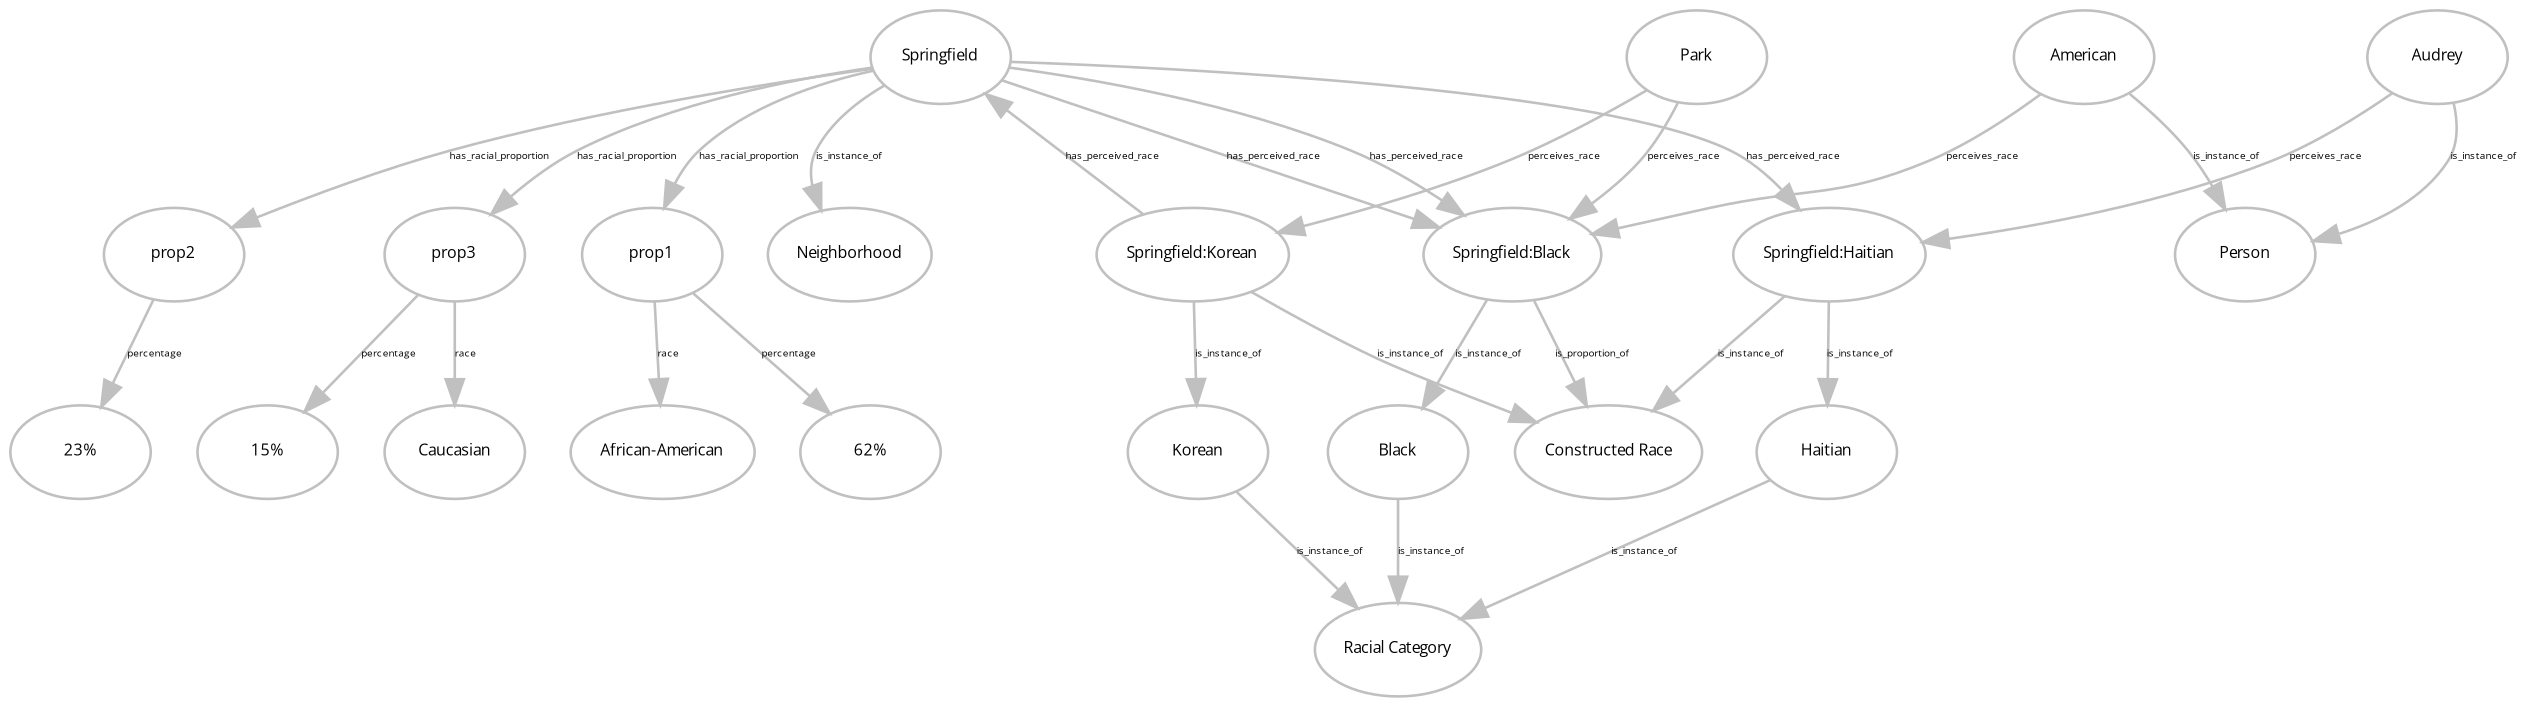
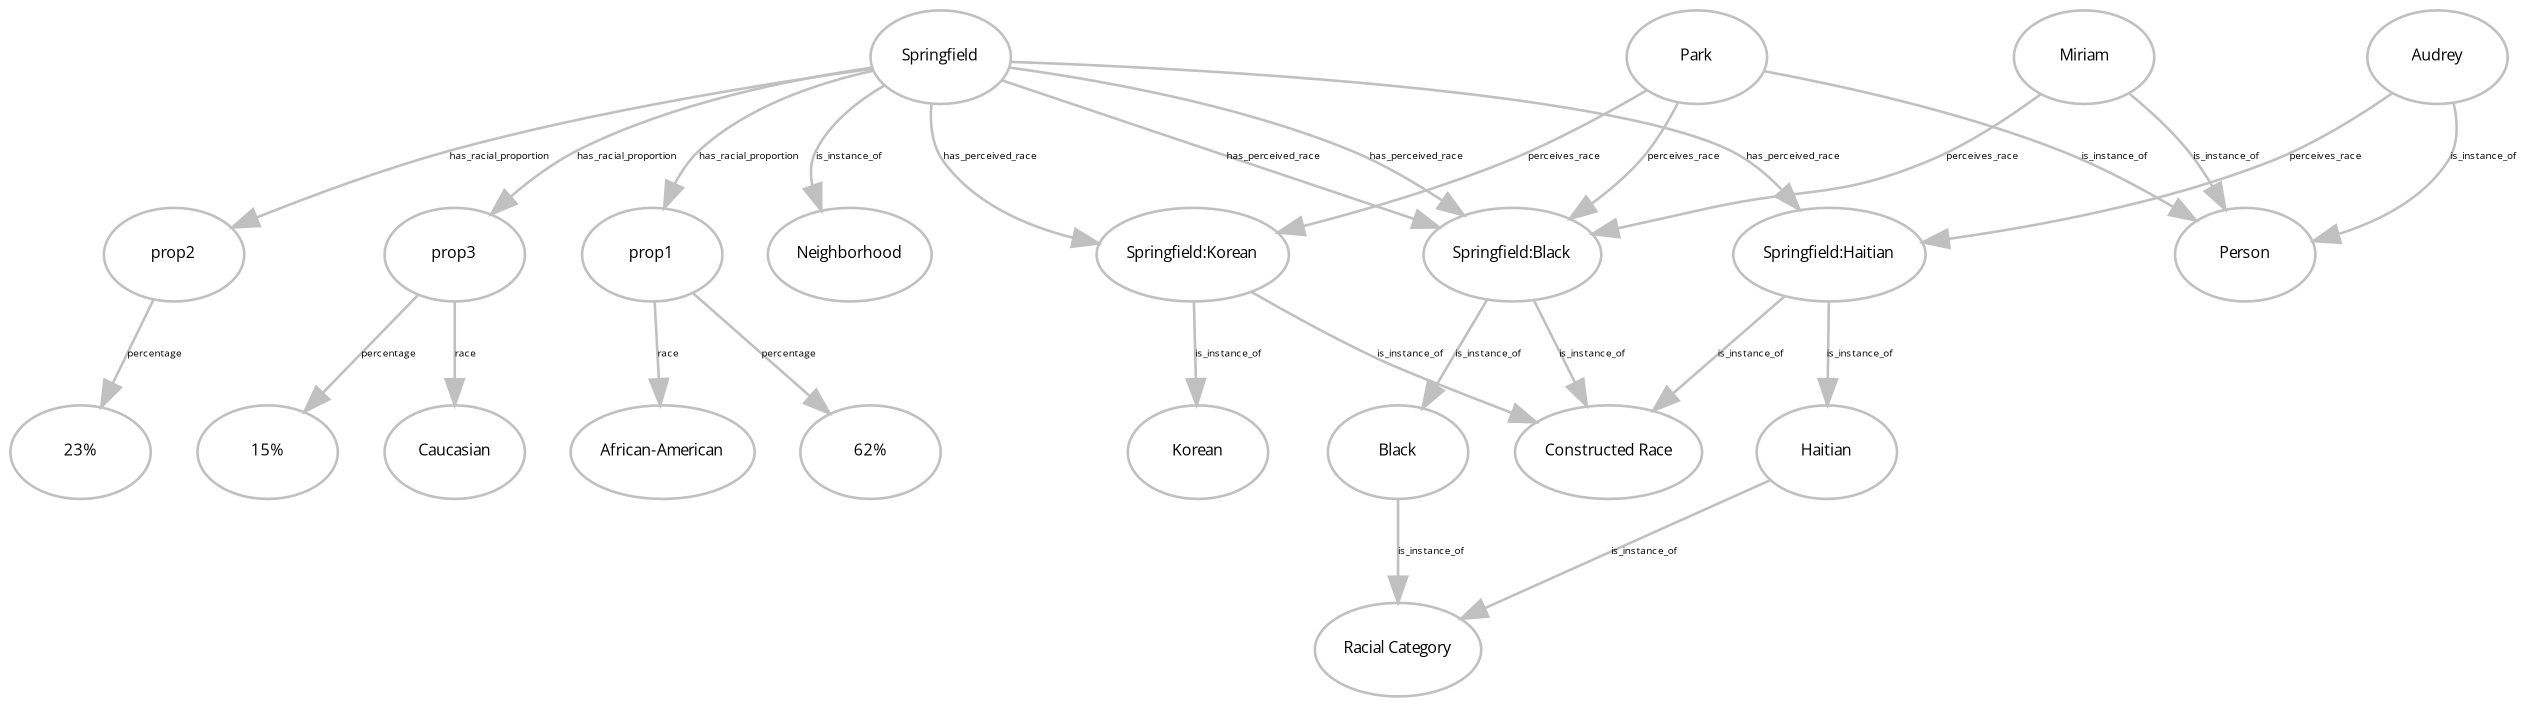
(2084, 57) -> (2084, 57)
none -> (1964, 118)
(1075, 162) -> (976, 194)
(1593, 353) -> (1593, 353)
(1287, 541) -> none
